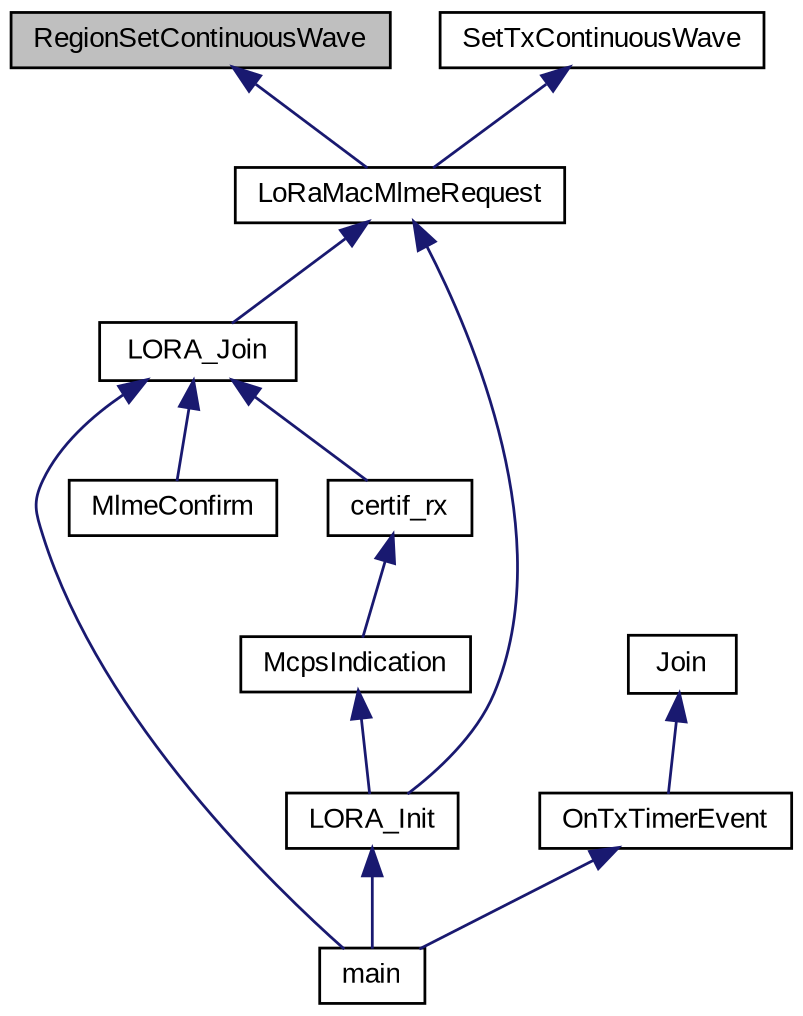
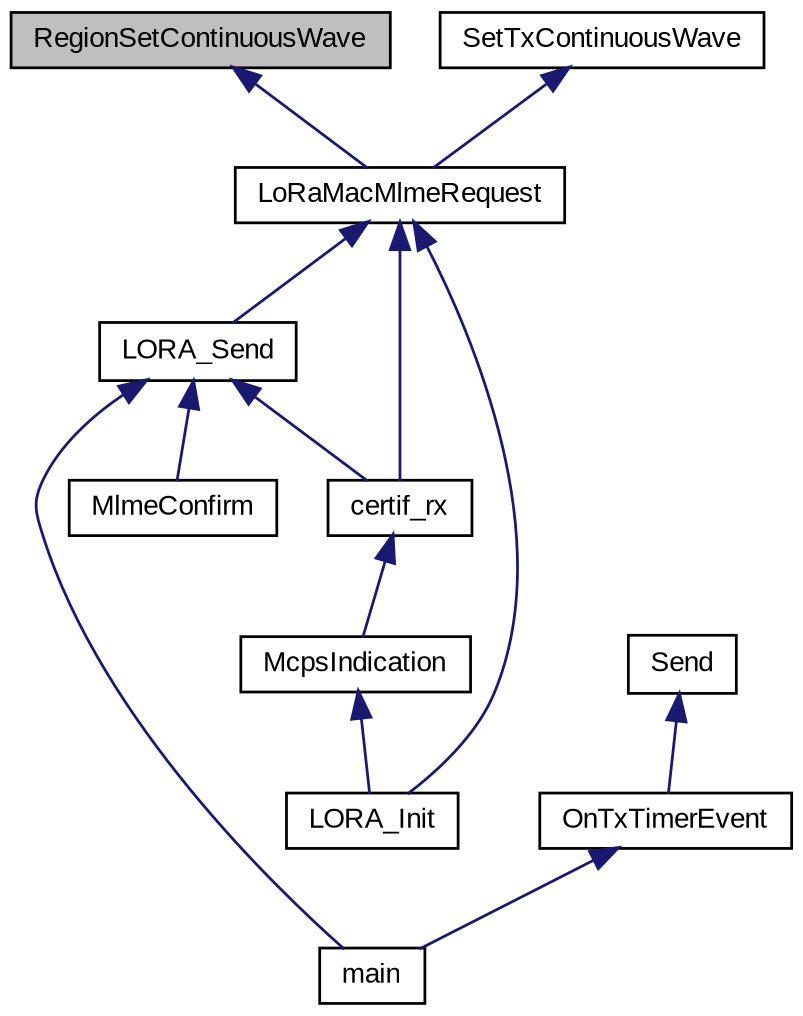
(198, 352) -> (198, 352)
none -> (400, 366)
(682, 664) -> (682, 664)
(372, 913) -> none
